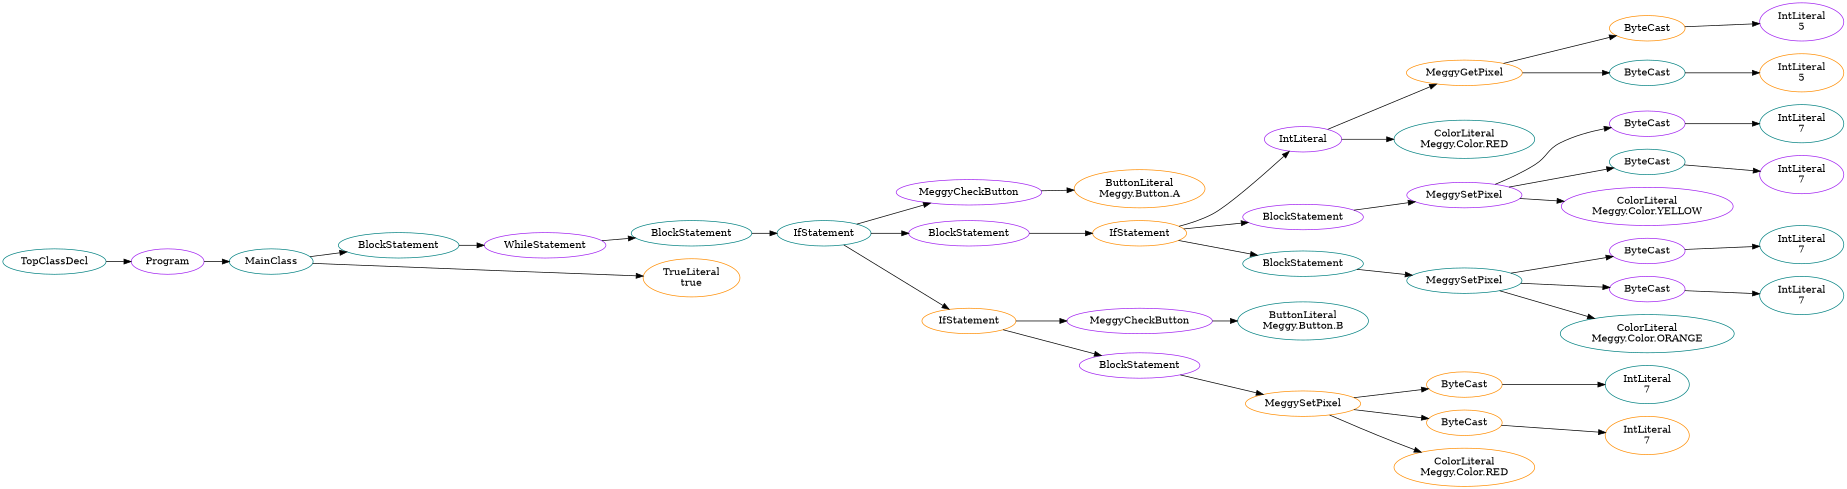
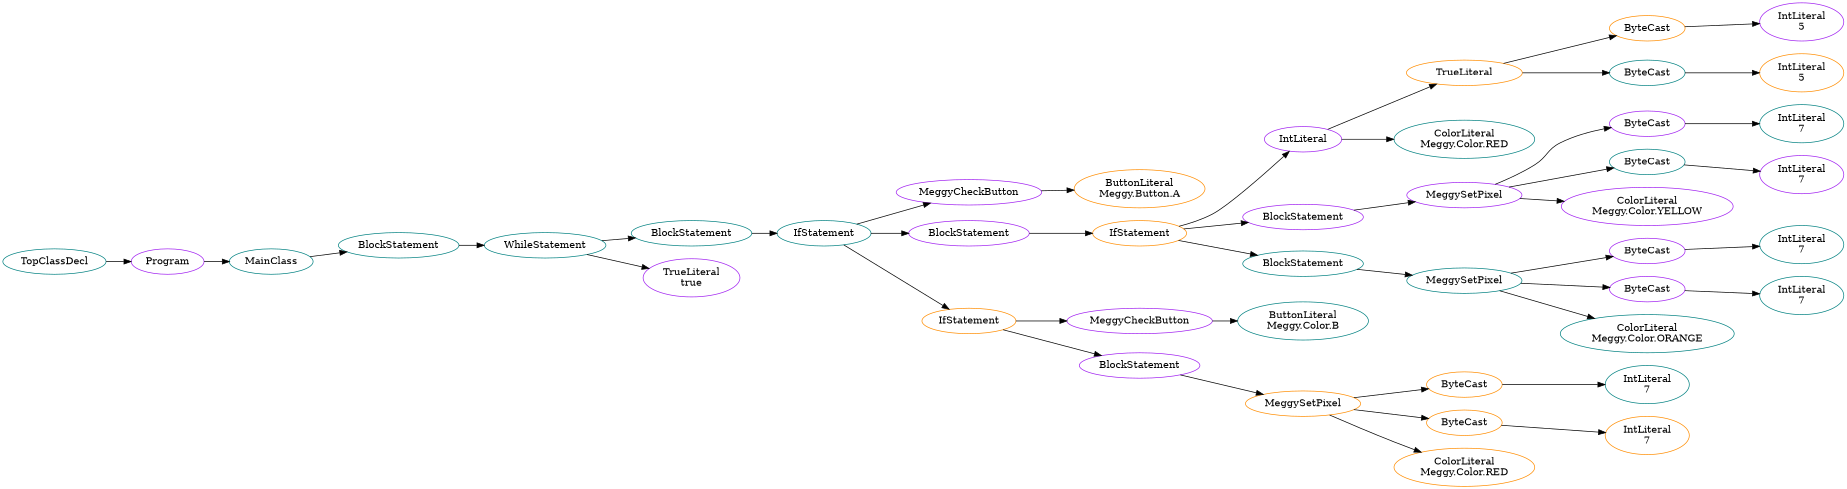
(1464, 73) -> (1464, 73)
(545, 245) -> (545, 245)
(474, 270) -> (615, 261)
(692, 278) -> (692, 278)
(1303, 321) -> (1303, 321)
